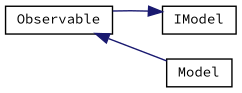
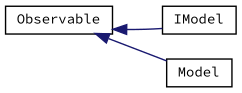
(131, 11) -> (145, 29)
